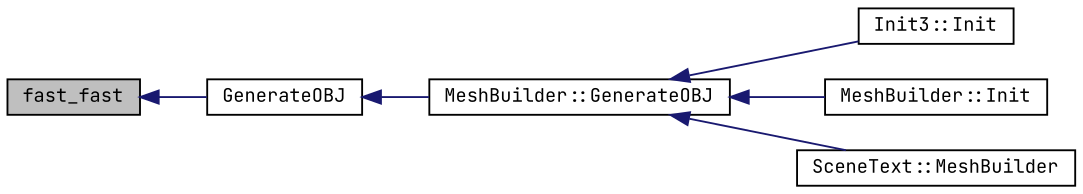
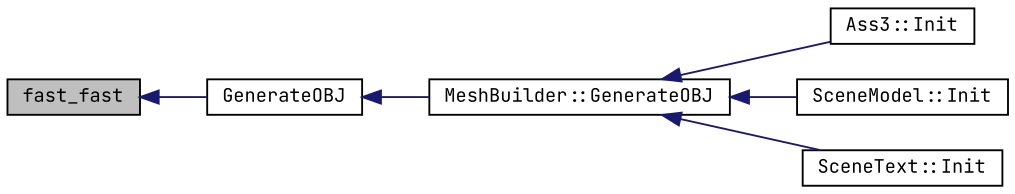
(936, 26) -> (903, 26)
(936, 97) -> (903, 97)
(936, 168) -> (903, 168)
